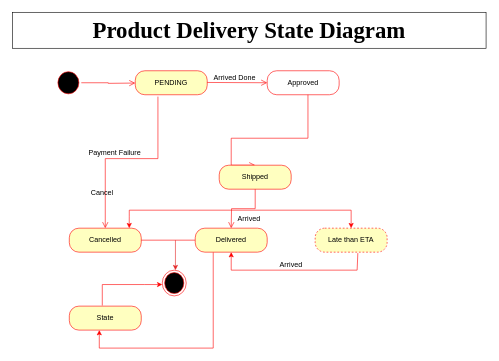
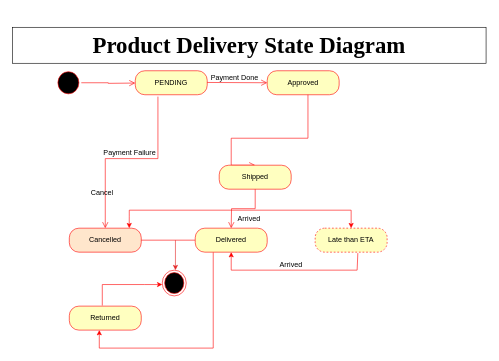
(249, 30) -> (249, 45)
(235, 78) -> (235, 78)
(303, 83) -> (303, 83)
(115, 153) -> (130, 153)
(105, 240) -> (105, 240)
(105, 318) -> (105, 318)
